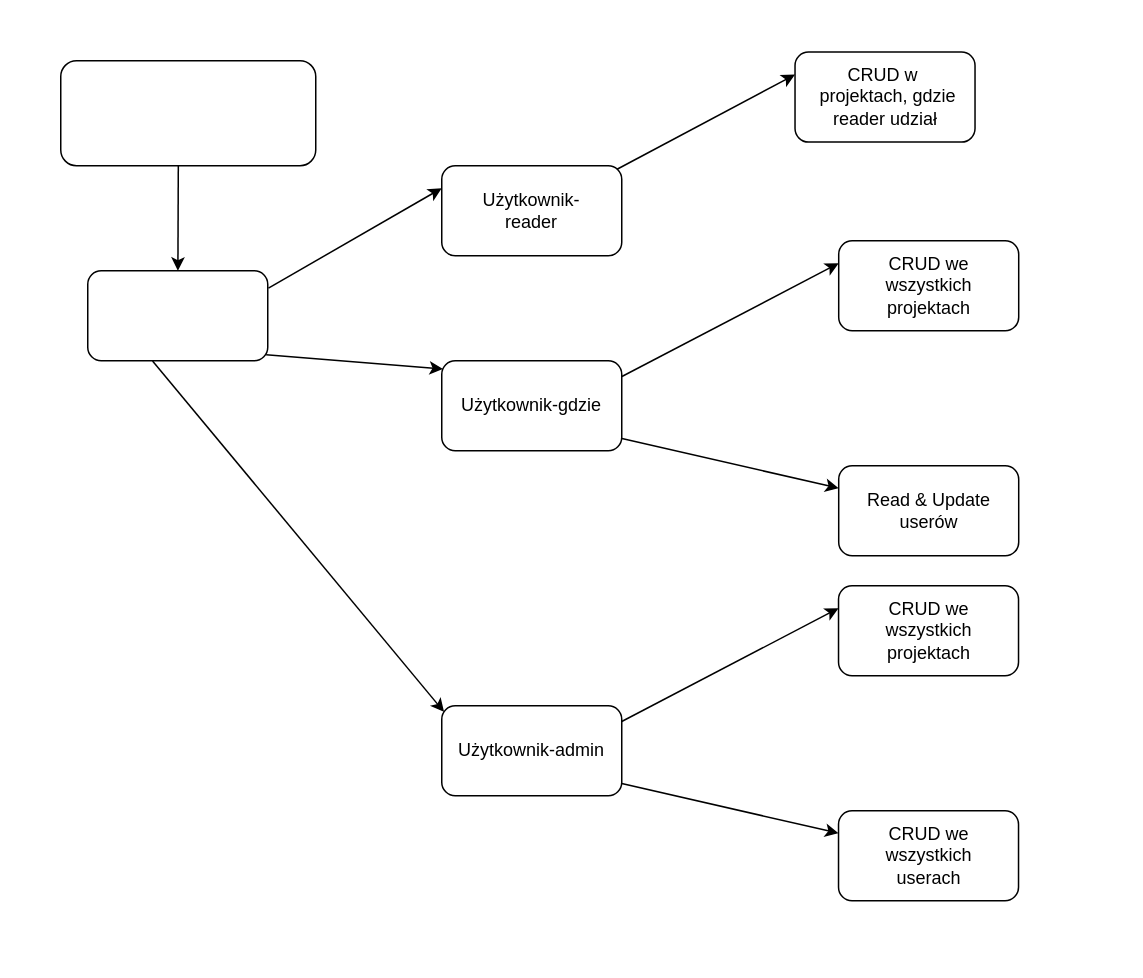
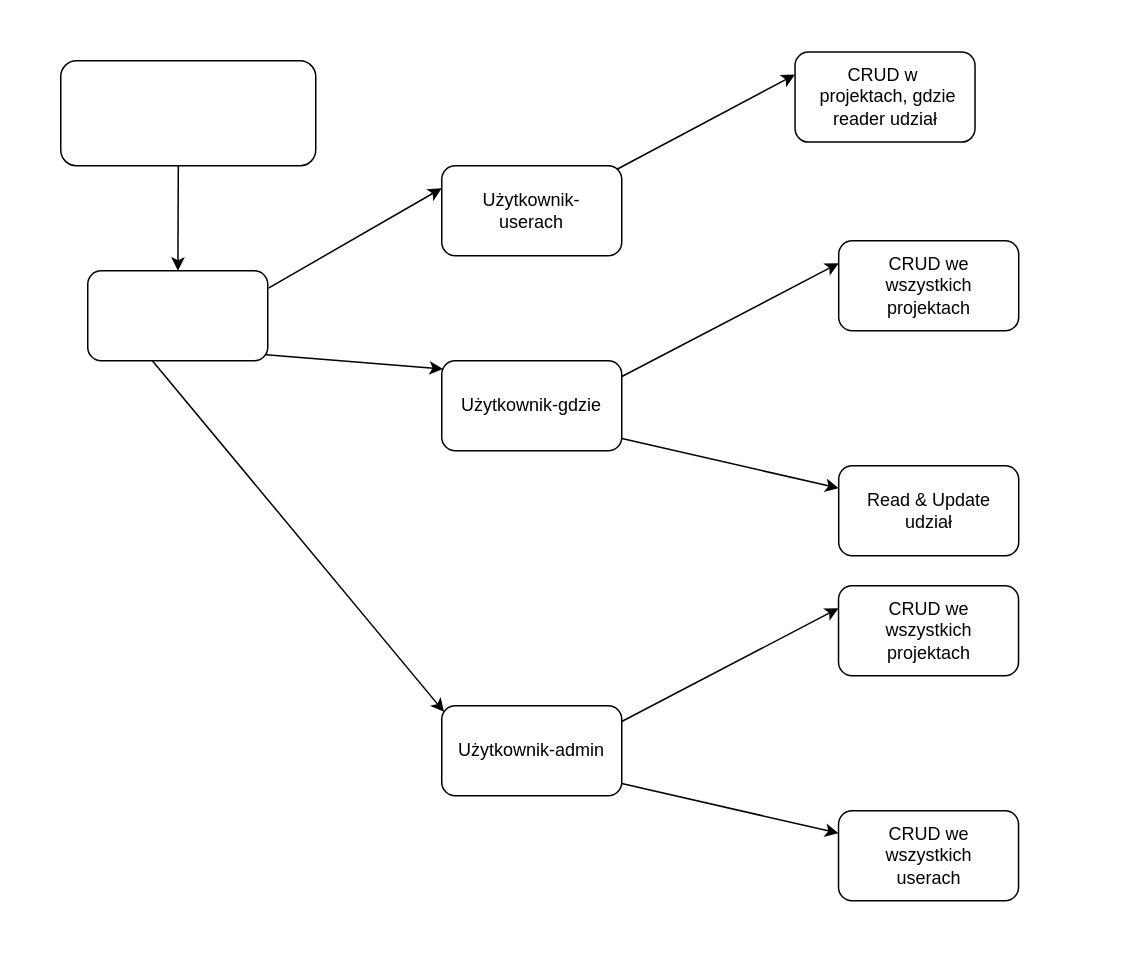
(532, 211) -> (532, 211)
(929, 511) -> (929, 511)
